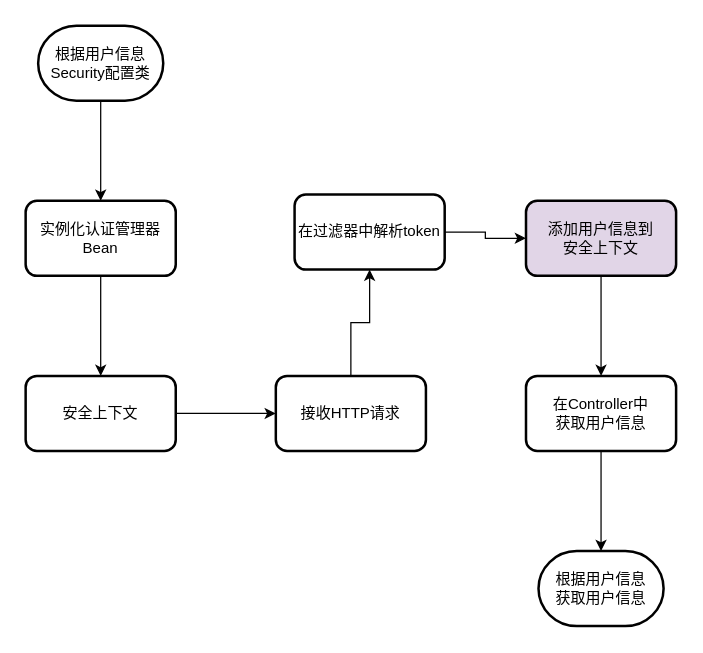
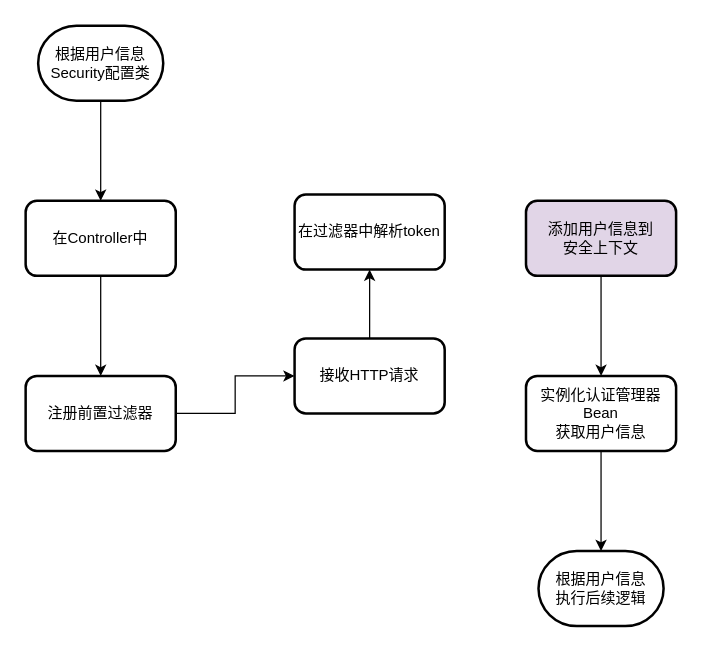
(484, 232) -> none
(101, 238) -> (101, 238)
(101, 413) -> (101, 413)
(351, 413) -> (369, 376)
(601, 413) -> (601, 413)
(601, 588) -> (601, 588)
